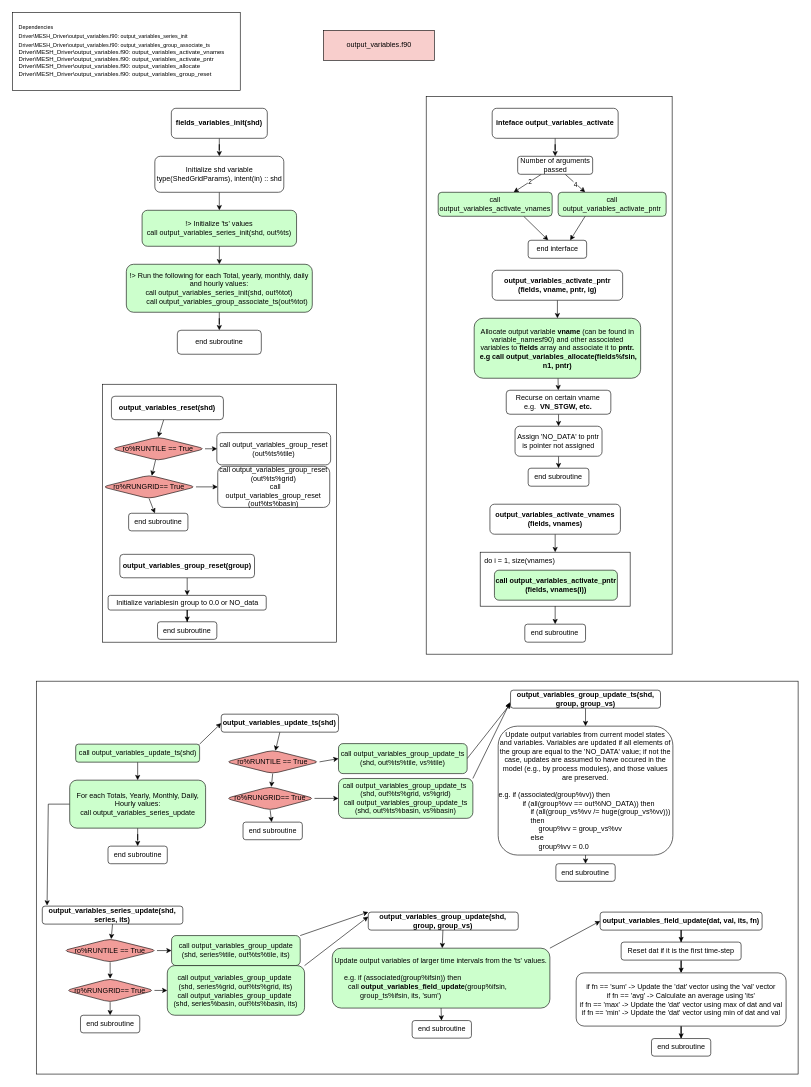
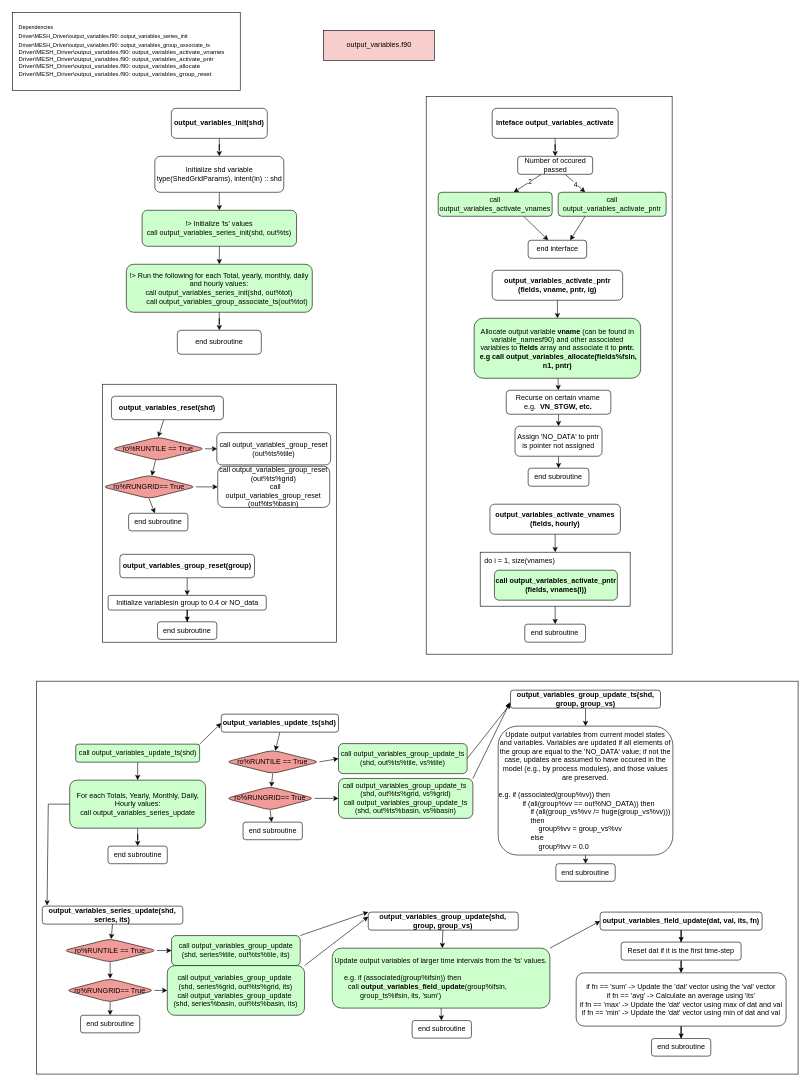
(219, 123) -> (219, 123)
(556, 165) -> (556, 165)
(555, 519) -> (555, 519)
(188, 603) -> (188, 603)
